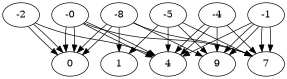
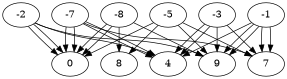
(70, 15) -> (70, 15)
(217, 15) -> (217, 15)
(168, 36) -> (135, 32)
(189, 39) -> none
none -> (157, 43)
(119, 64) -> (119, 64)
